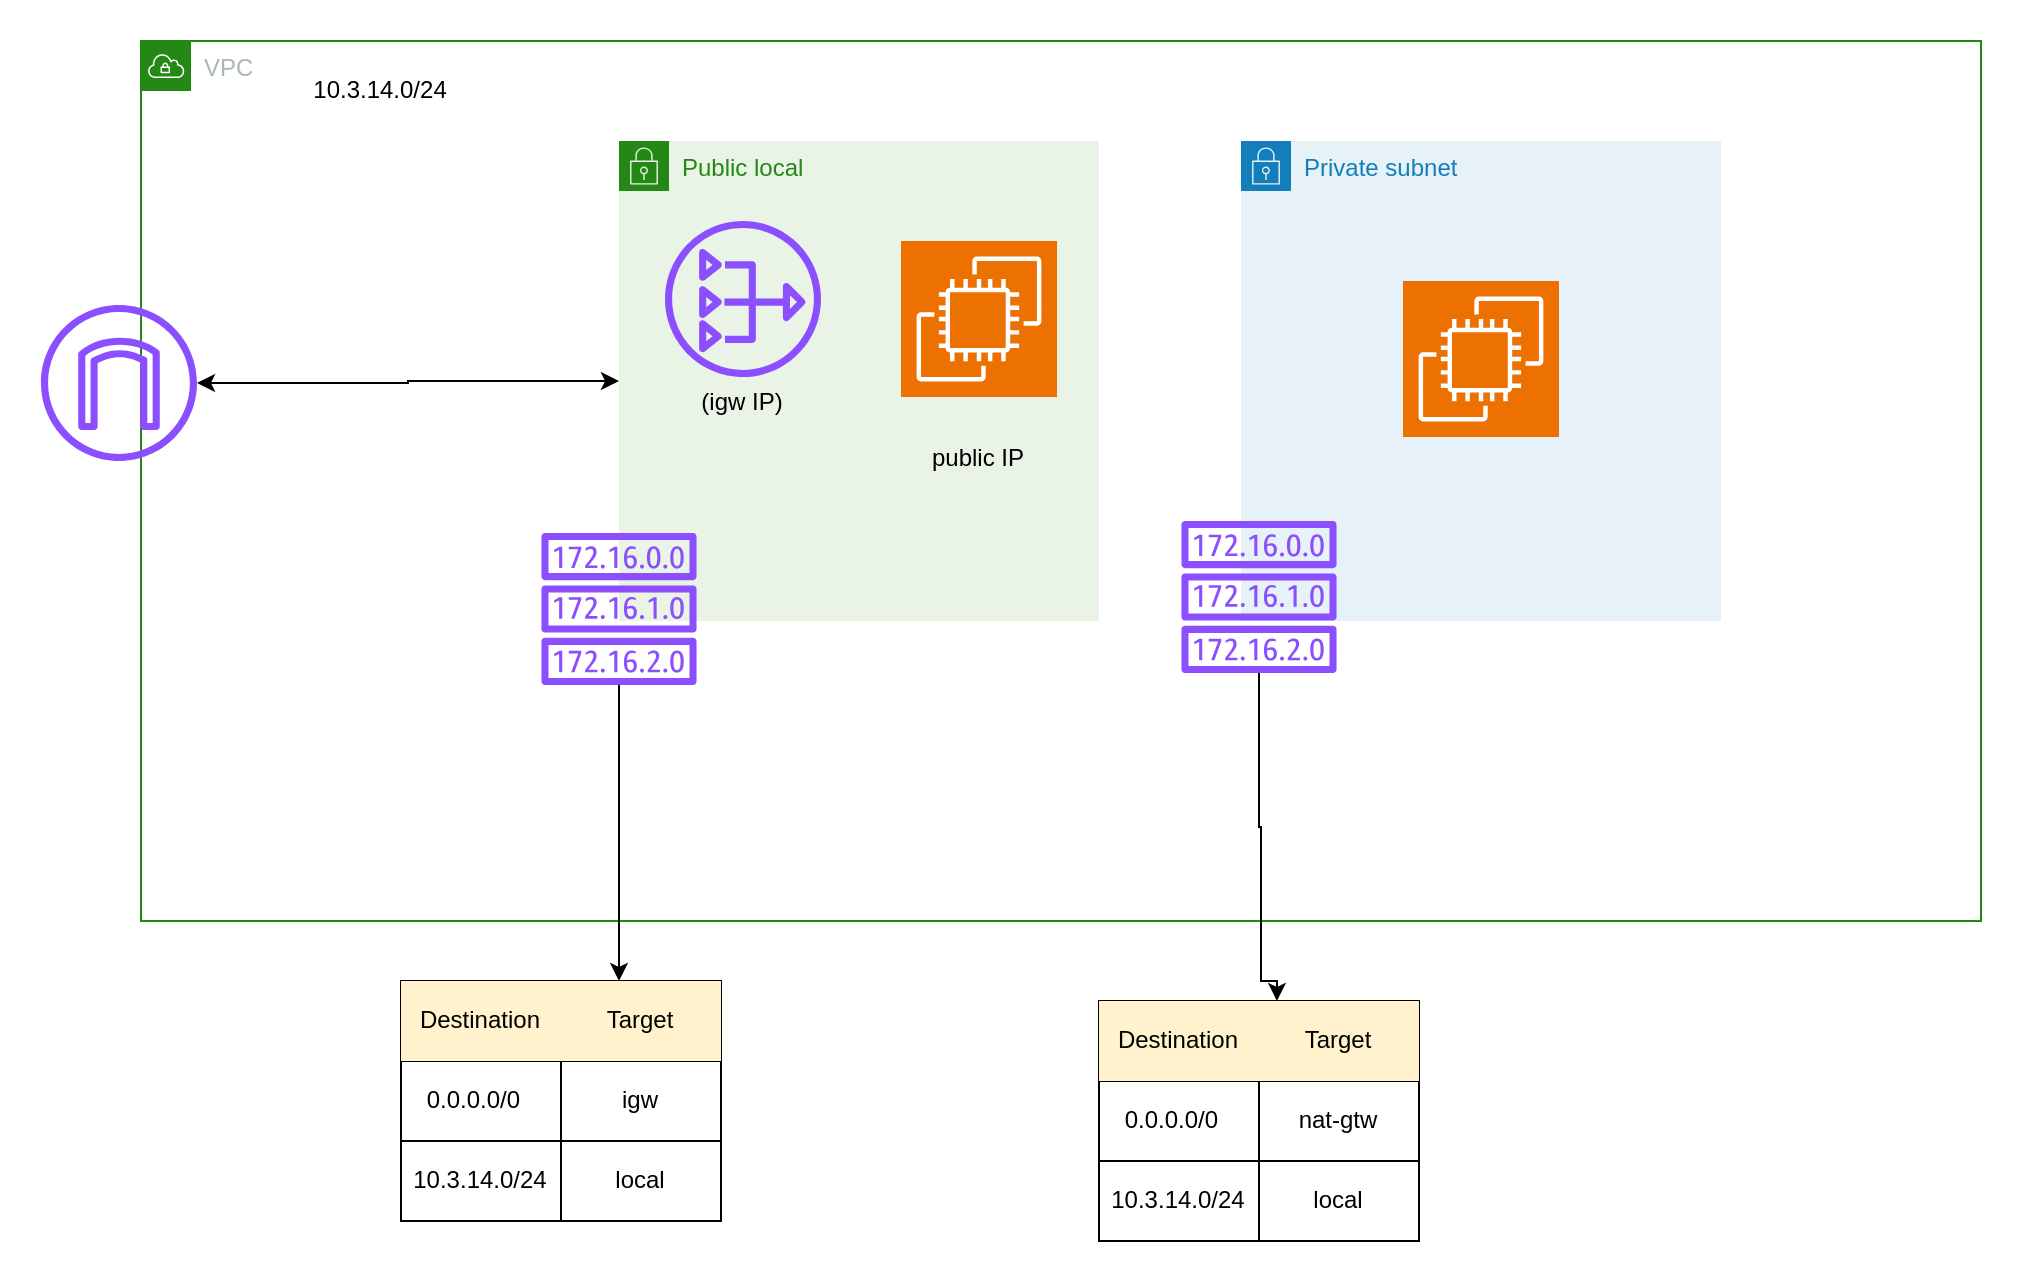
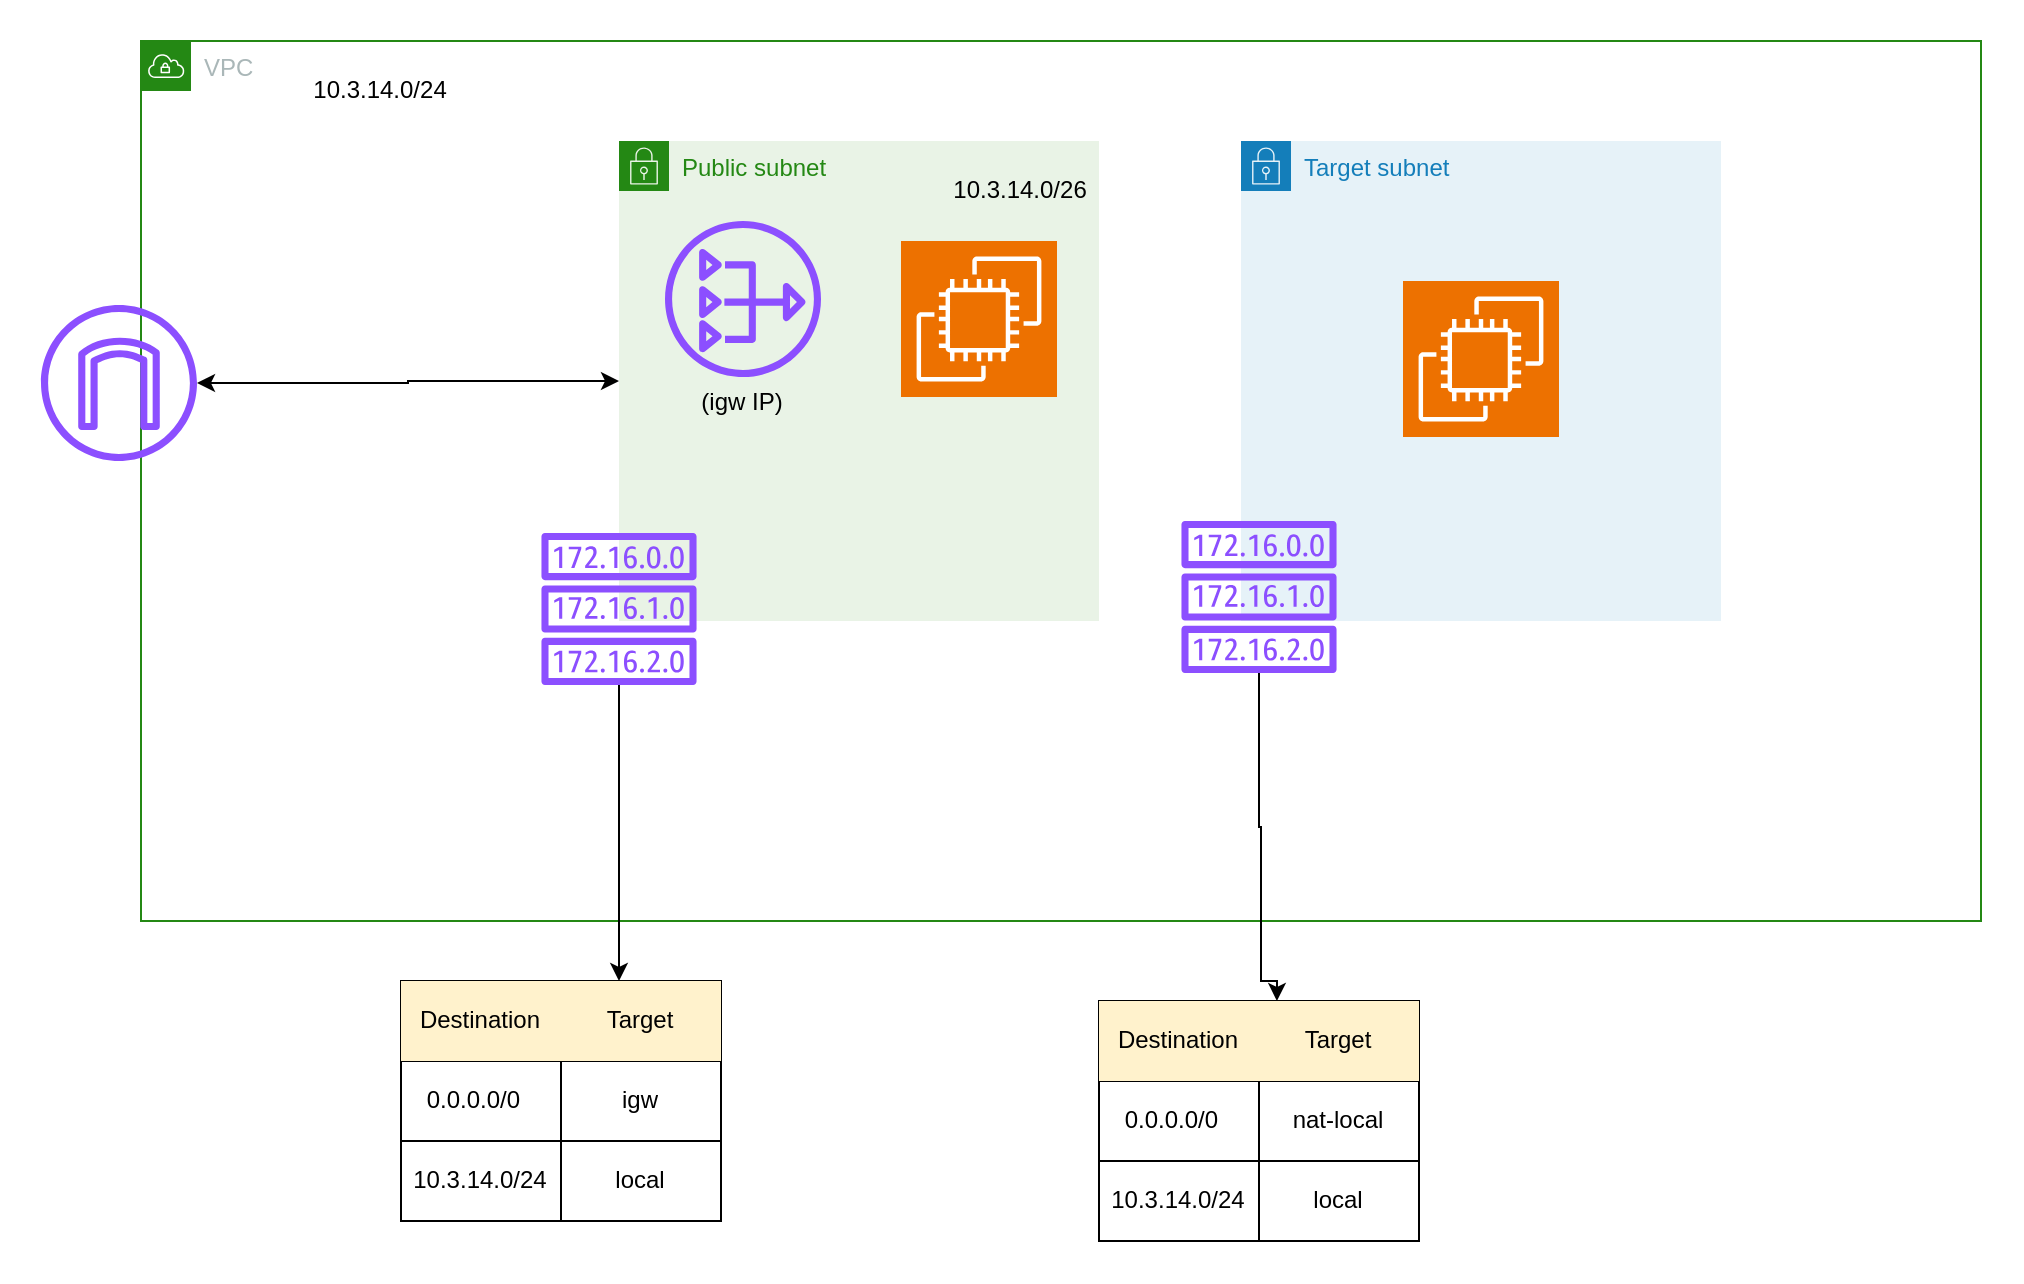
(748, 169) -> (761, 169)
(1393, 169) -> (1389, 169)
none -> (1021, 191)
(979, 459) -> none
(1339, 1121) -> (1339, 1121)
